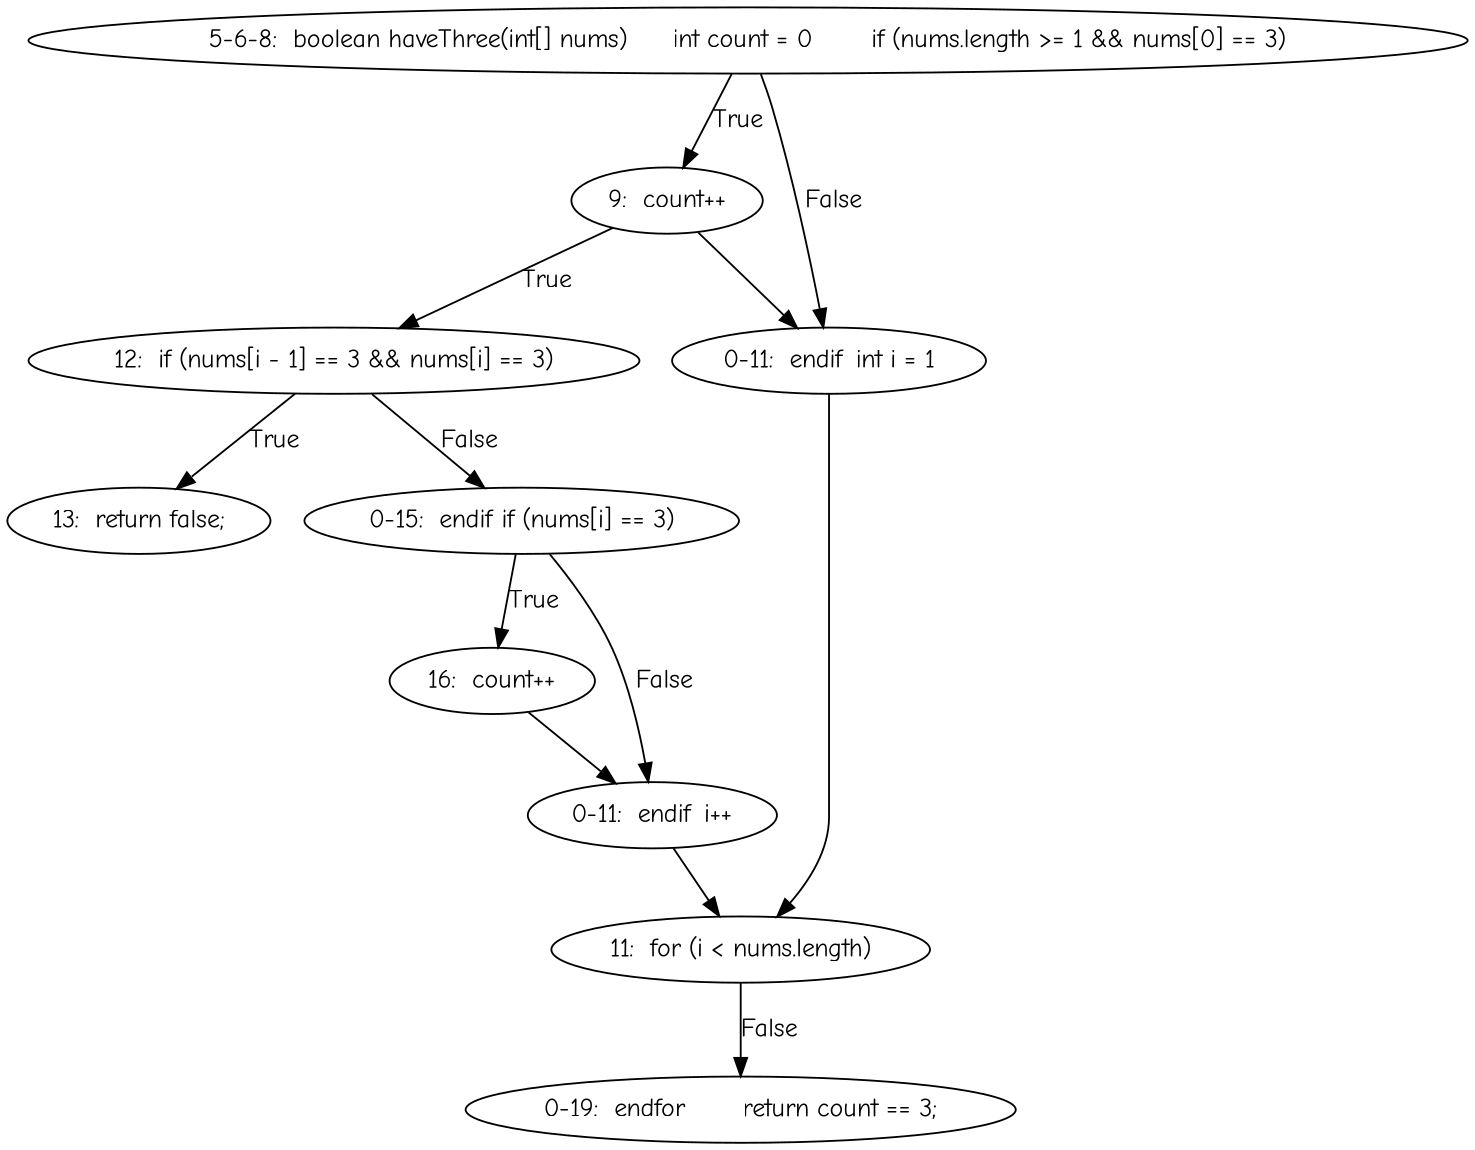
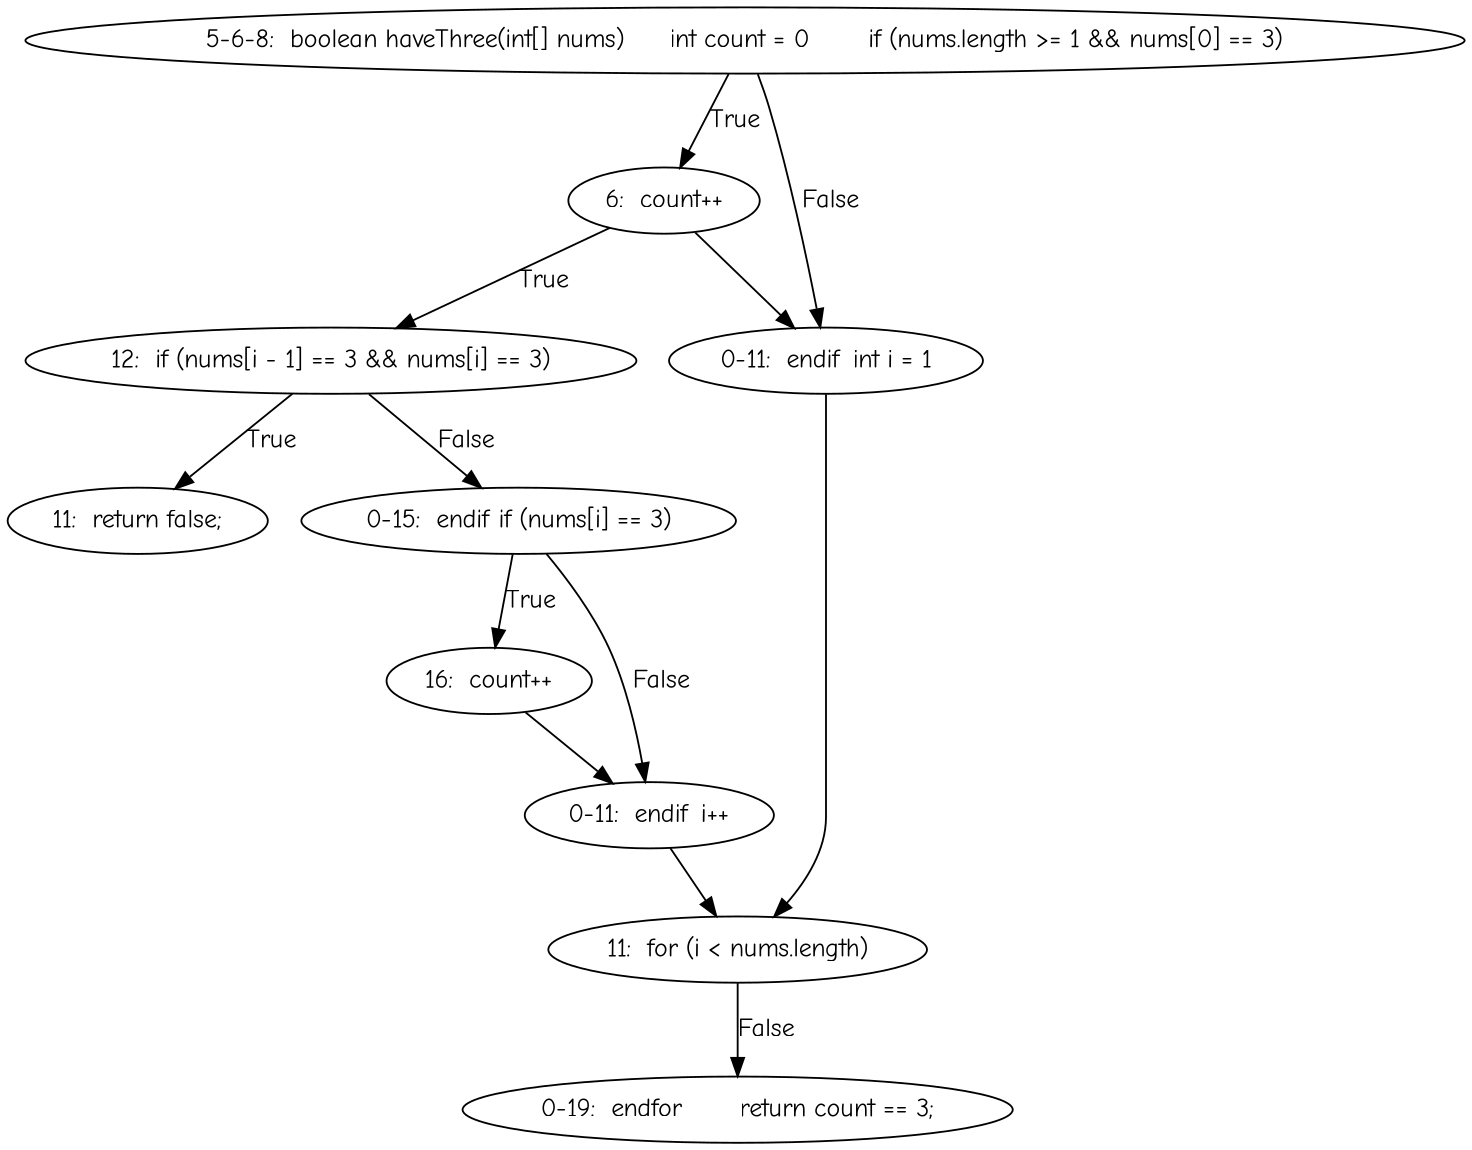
(667, 201) -> (664, 201)
(139, 521) -> (138, 521)
